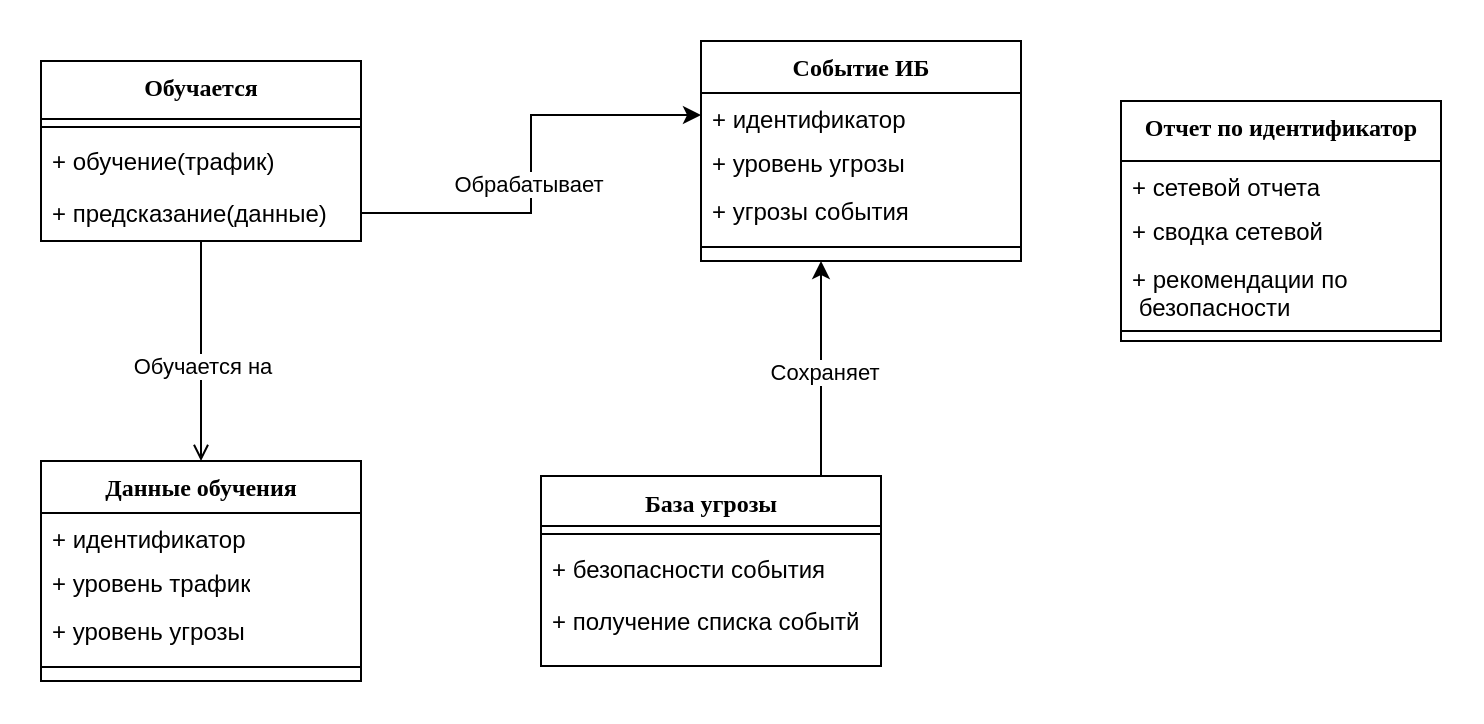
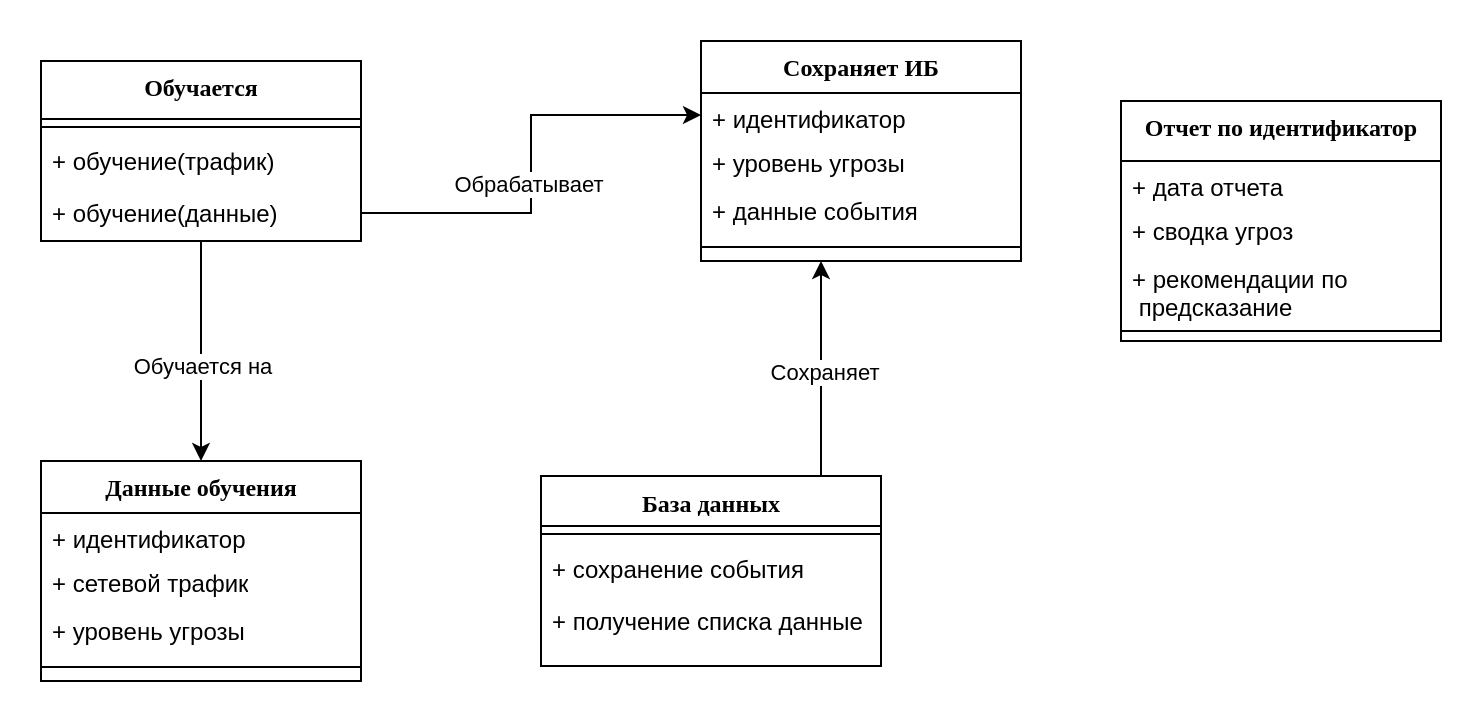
(862, 69) -> (862, 69)
(1234, 189) -> (1214, 189)
(814, 213) -> (814, 213)
(198, 215) -> (171, 215)
(1234, 233) -> (1221, 233)
(1241, 296) -> (1241, 296)
(201, 449) -> (201, 446)
(712, 505) -> (712, 505)
(695, 571) -> (681, 571)
(154, 585) -> (154, 585)
(712, 623) -> (712, 623)
